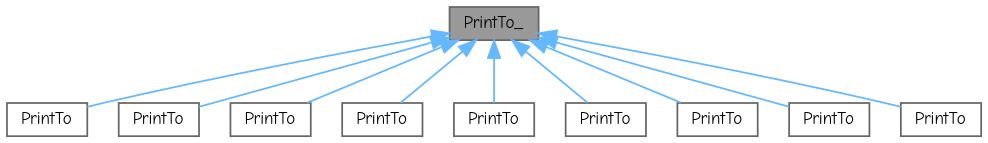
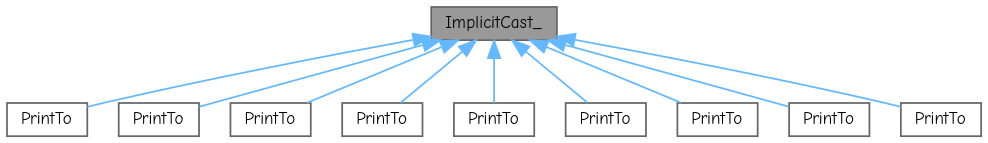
(494, 24) -> (494, 24)
